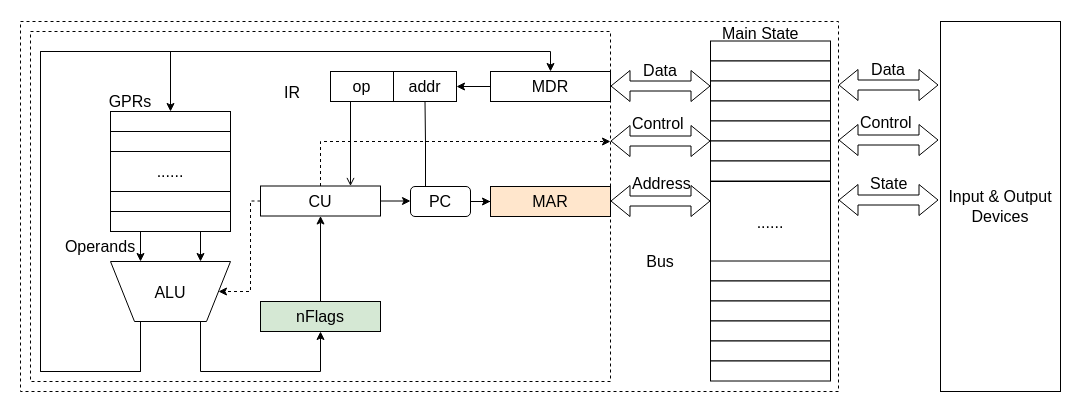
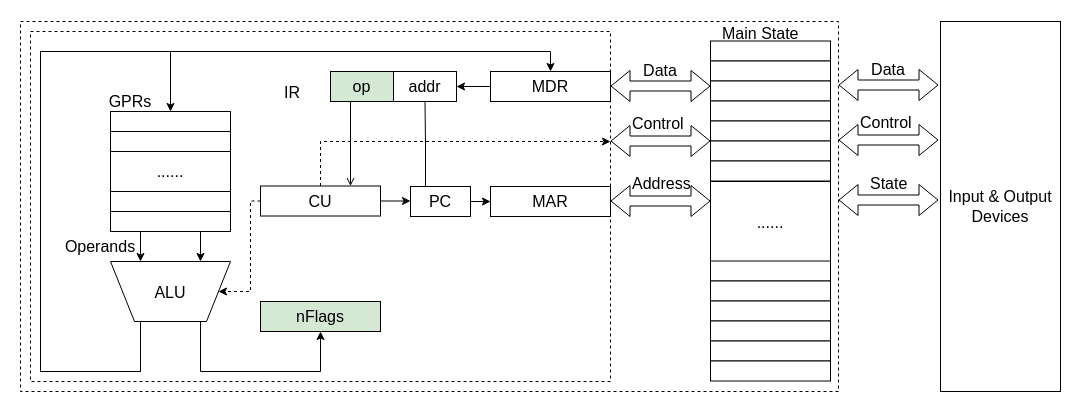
(362, 87) -> (362, 87)
(441, 202) -> (441, 202)
(551, 202) -> (551, 202)
(321, 262) -> none
(661, 262) -> none
